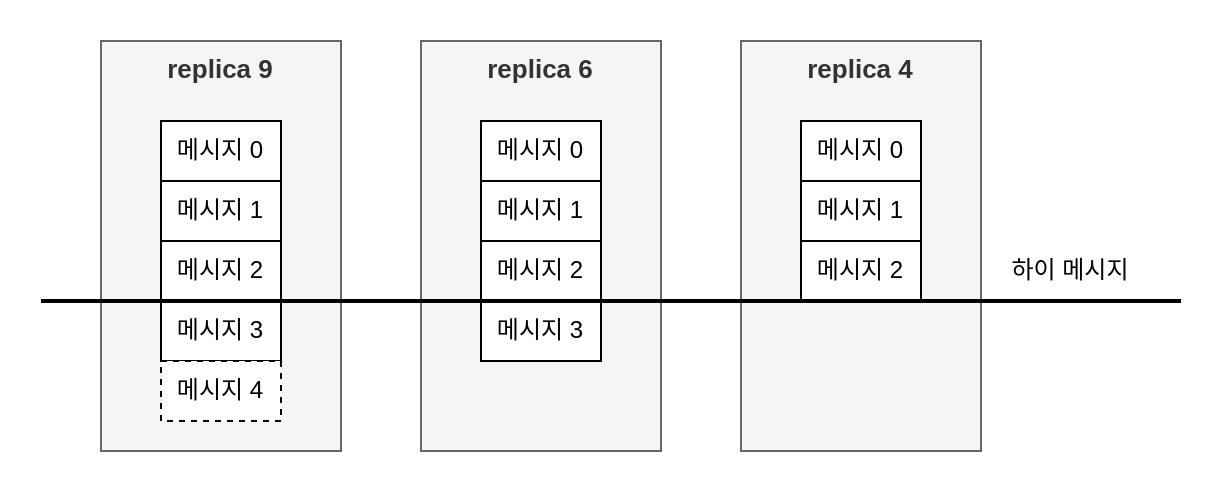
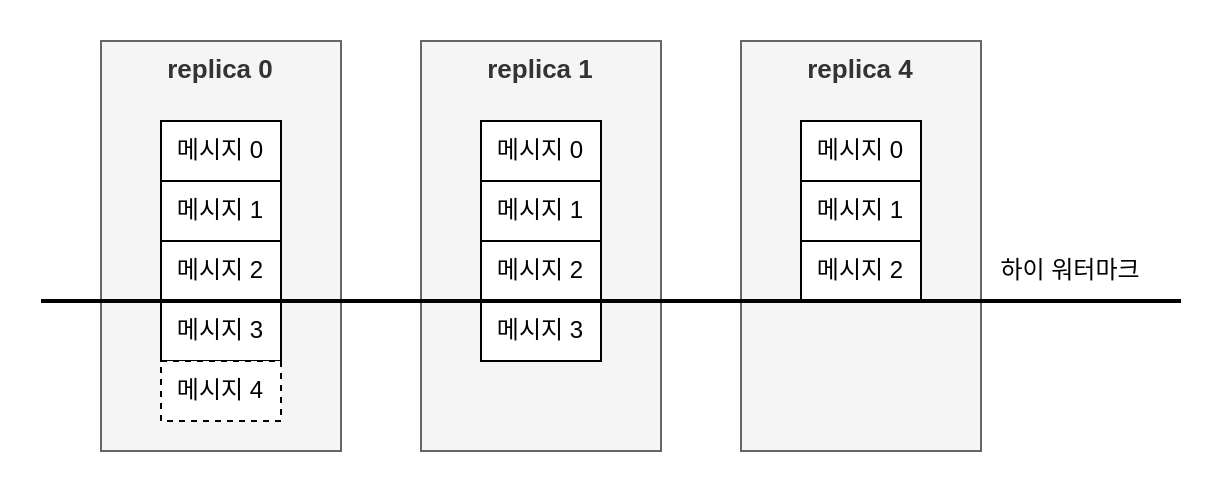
(221, 71) -> (221, 71)
(541, 71) -> (541, 71)
(1071, 271) -> (1071, 271)
